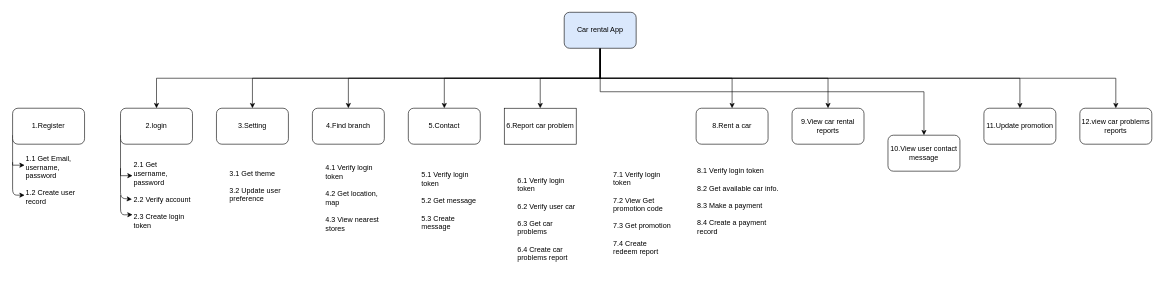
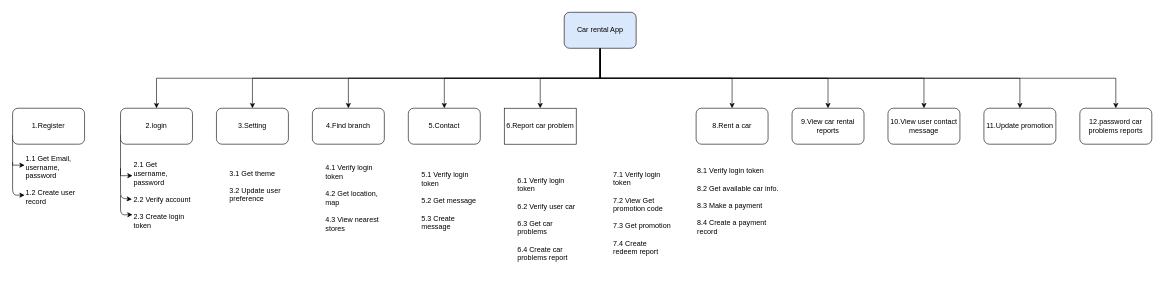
(1116, 126) -> (1116, 126)
(924, 153) -> (924, 126)
